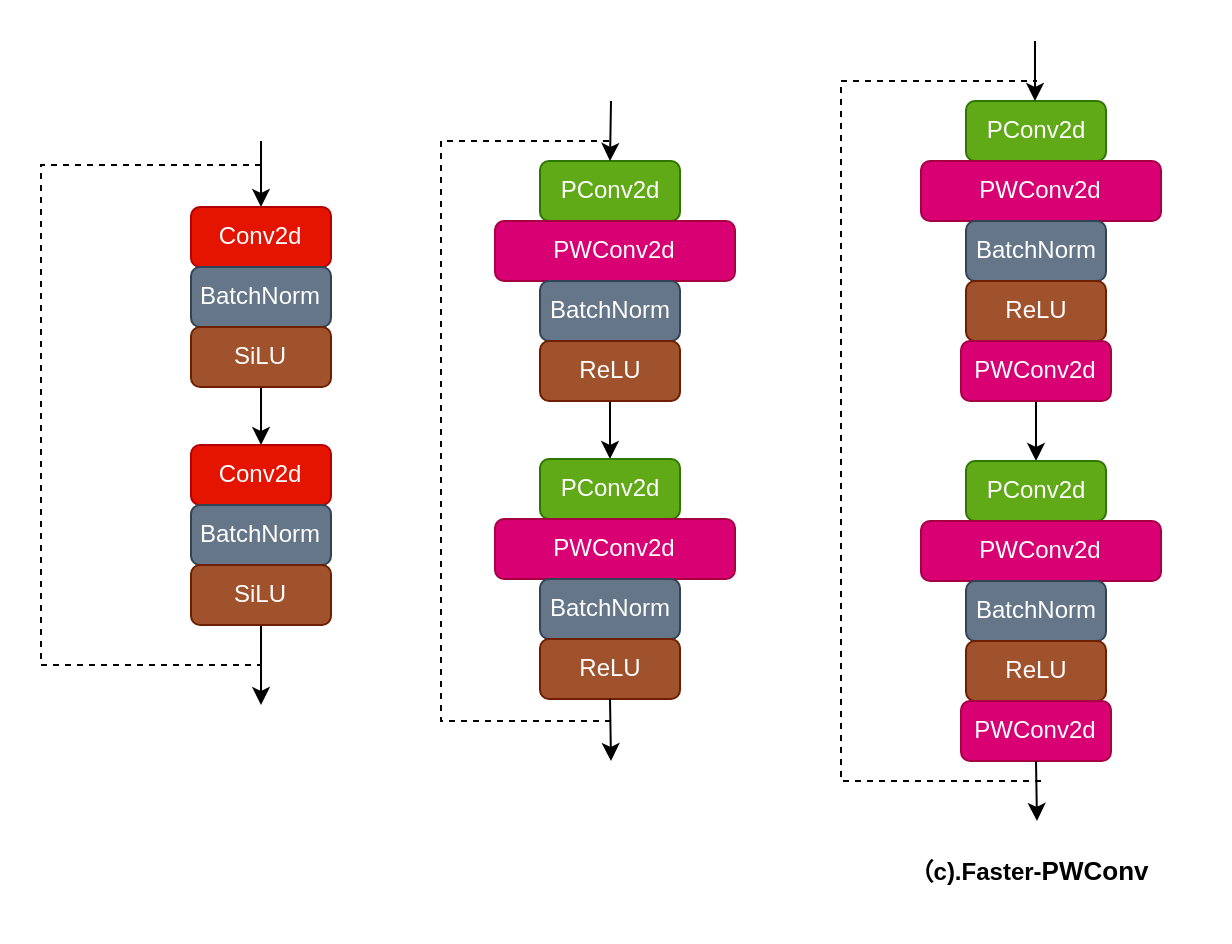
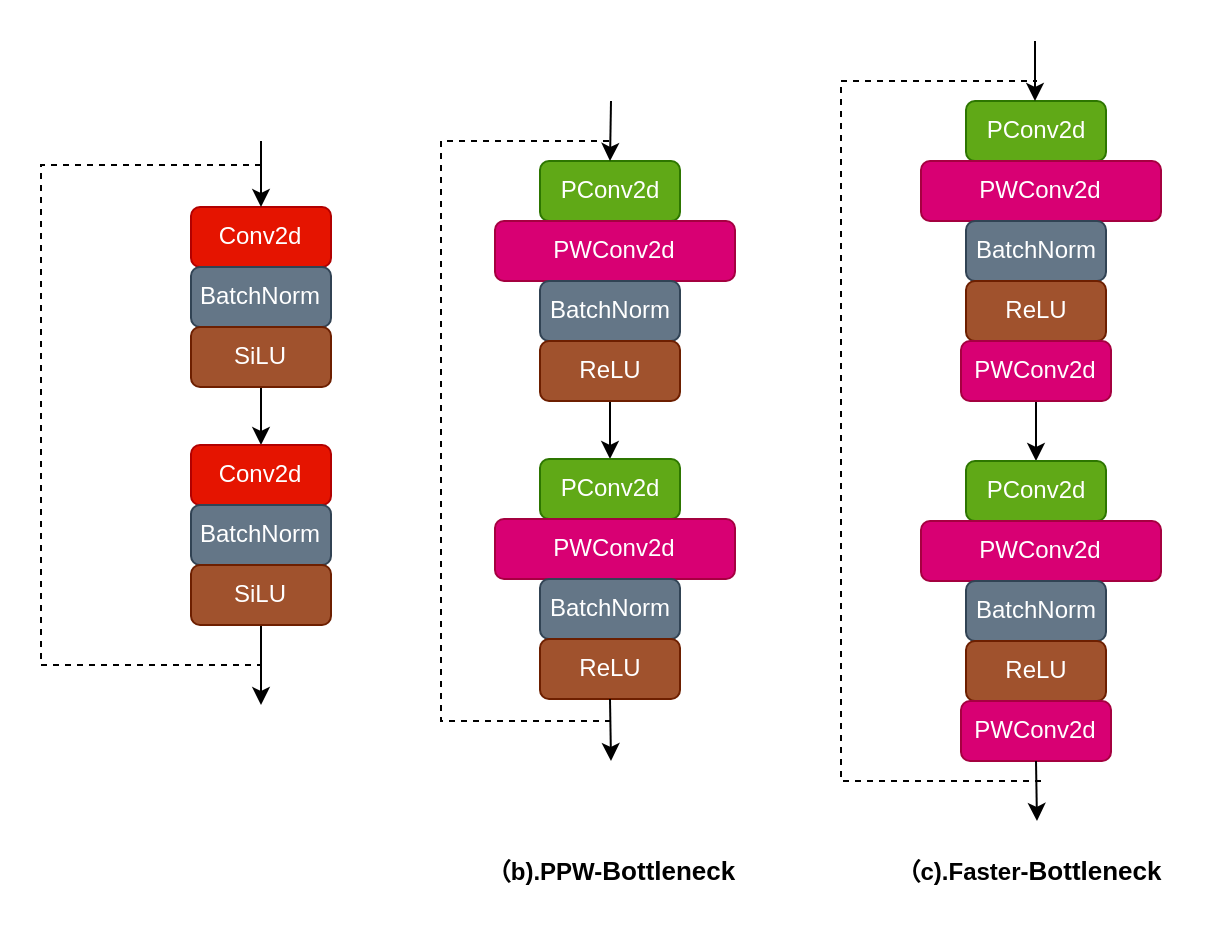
none -> (610, 871)
(1030, 871) -> (1030, 871)
